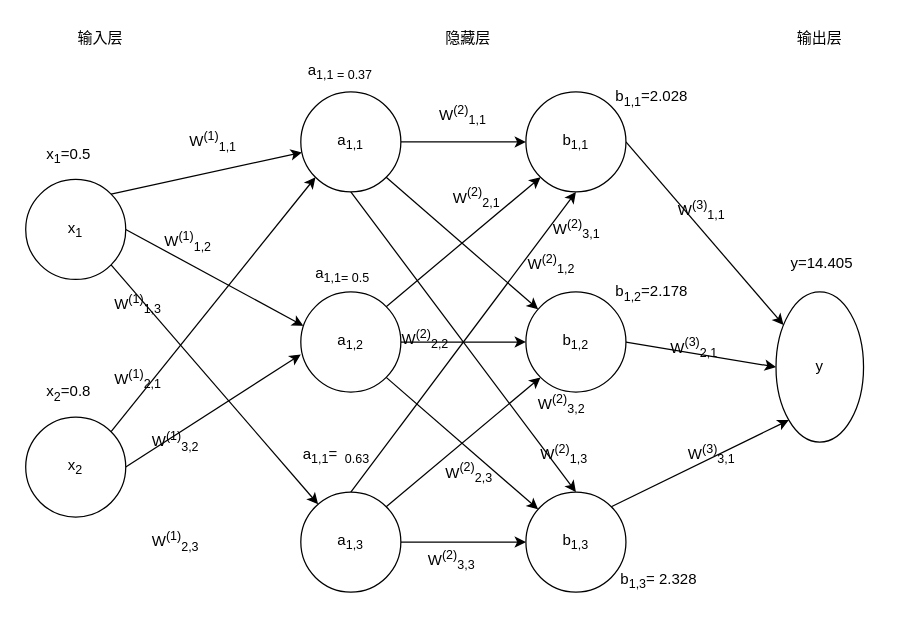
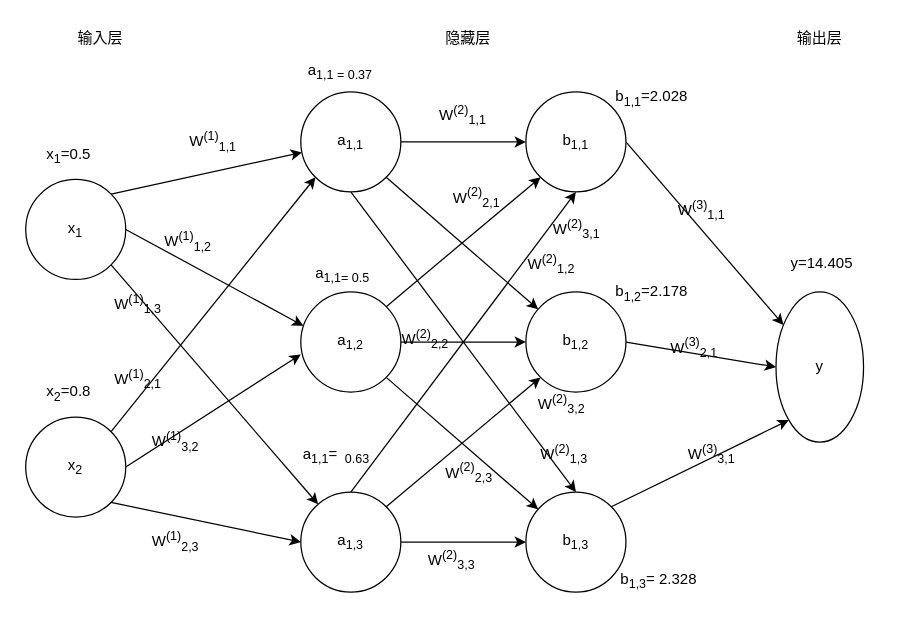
none -> (201, 521)
